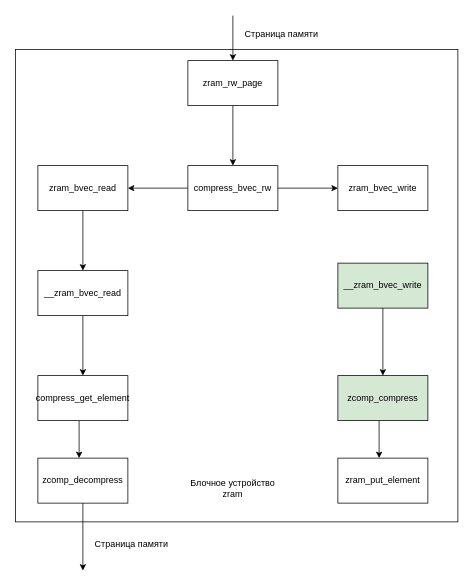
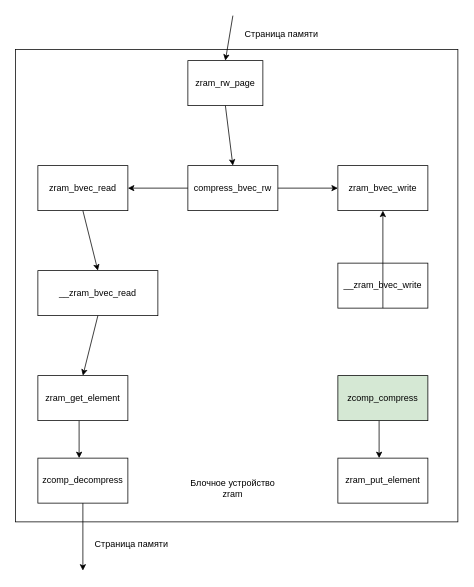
(233, 83) -> (225, 83)
(383, 285) -> (383, 285)
(83, 293) -> (98, 293)
(383, 369) -> (383, 217)
(83, 398) -> (83, 398)
